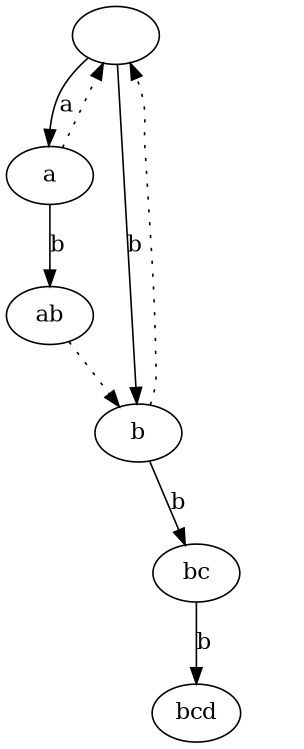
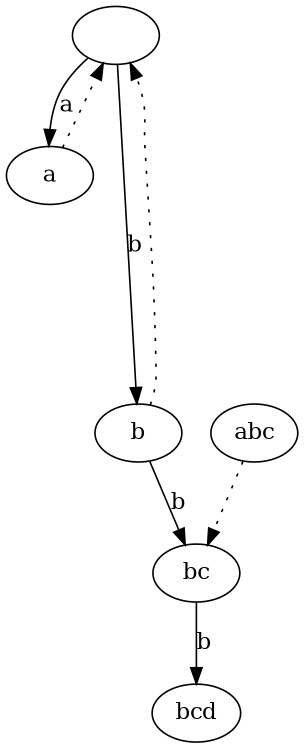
(50, 316) -> none
none -> (254, 433)
